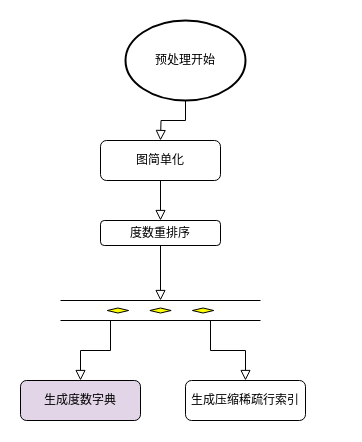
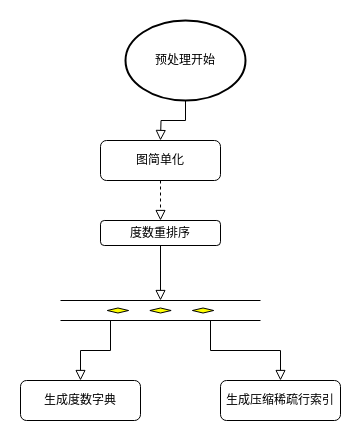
(161, 196) -> (161, 196)
(81, 401) -> (81, 401)
(246, 401) -> (281, 401)
